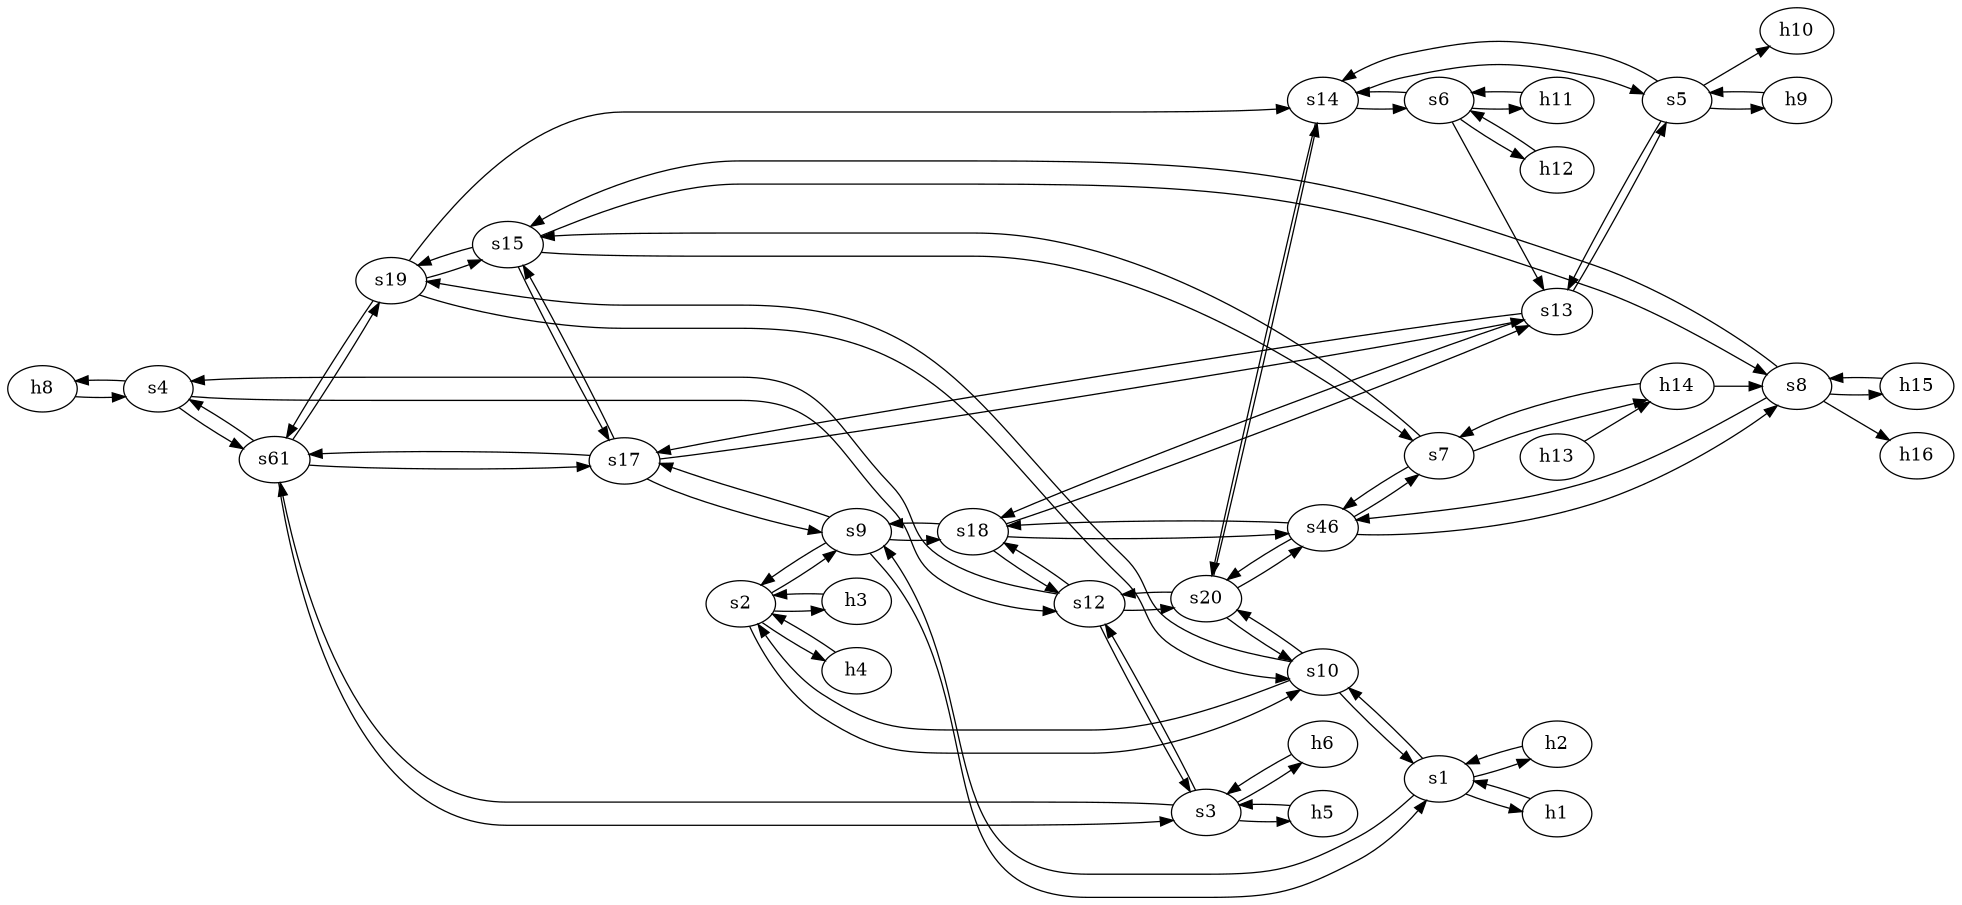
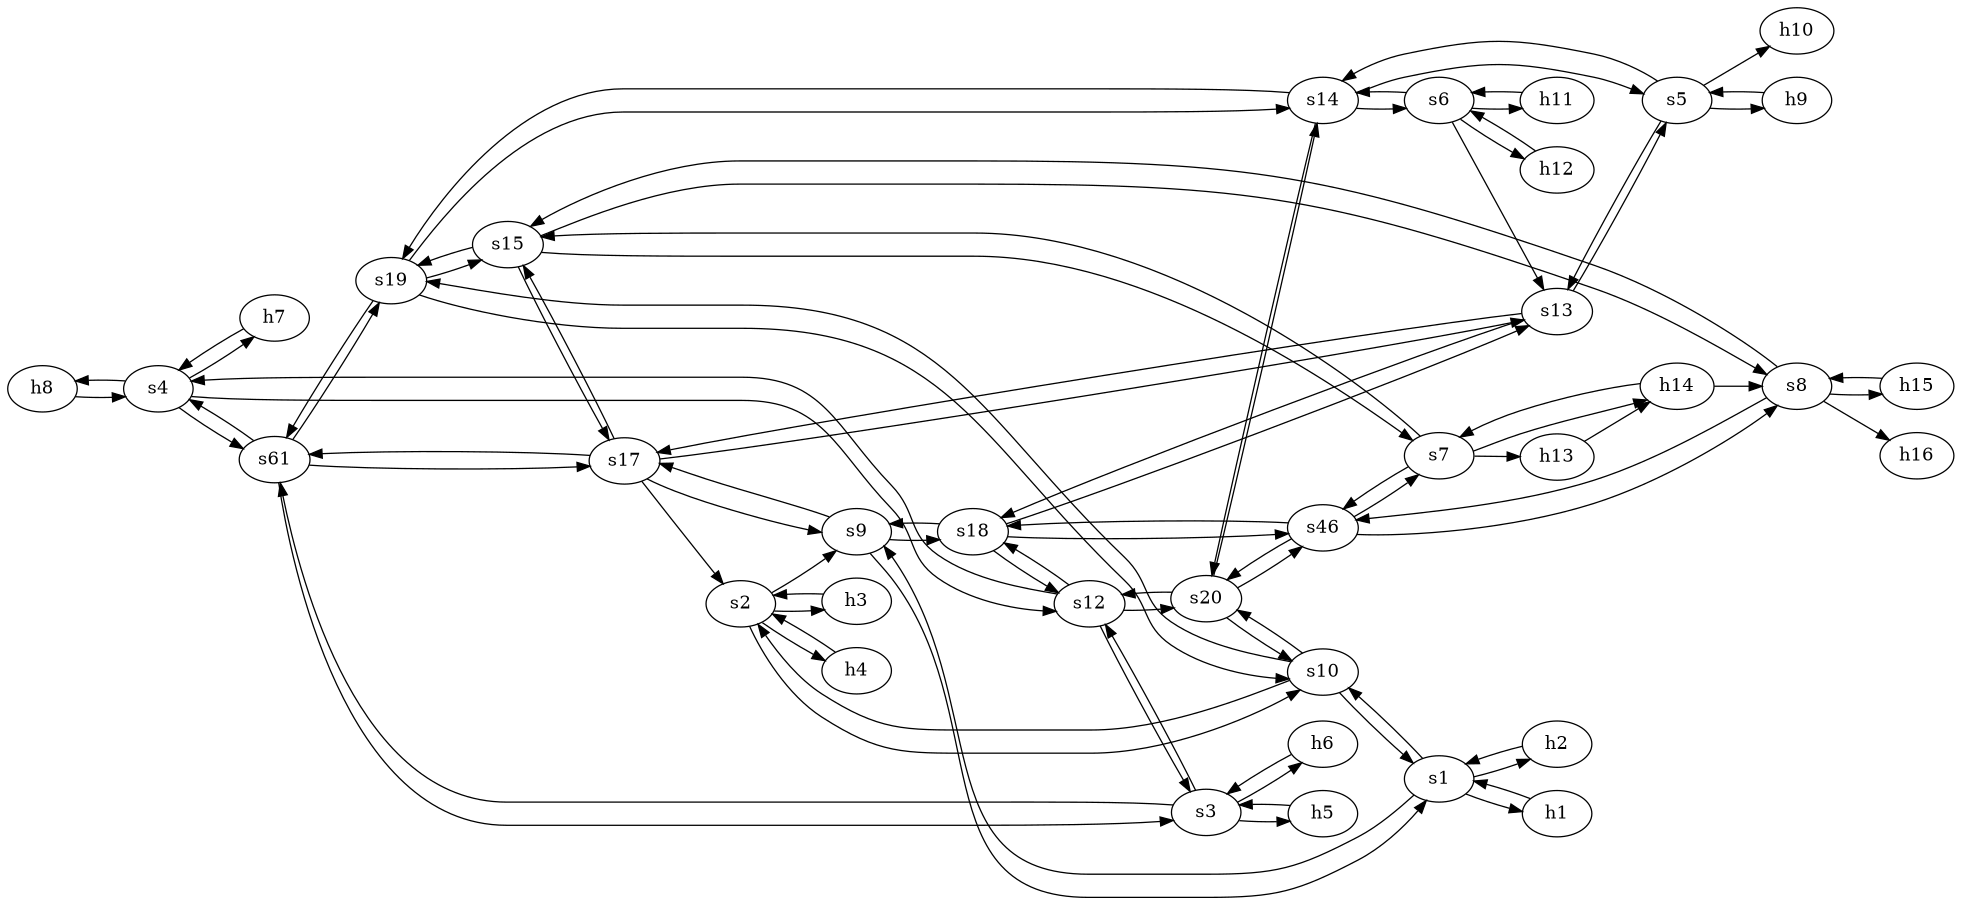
none -> (818, 89)
none -> (275, 318)
none -> (1491, 456)
(799, 559) -> (678, 528)
